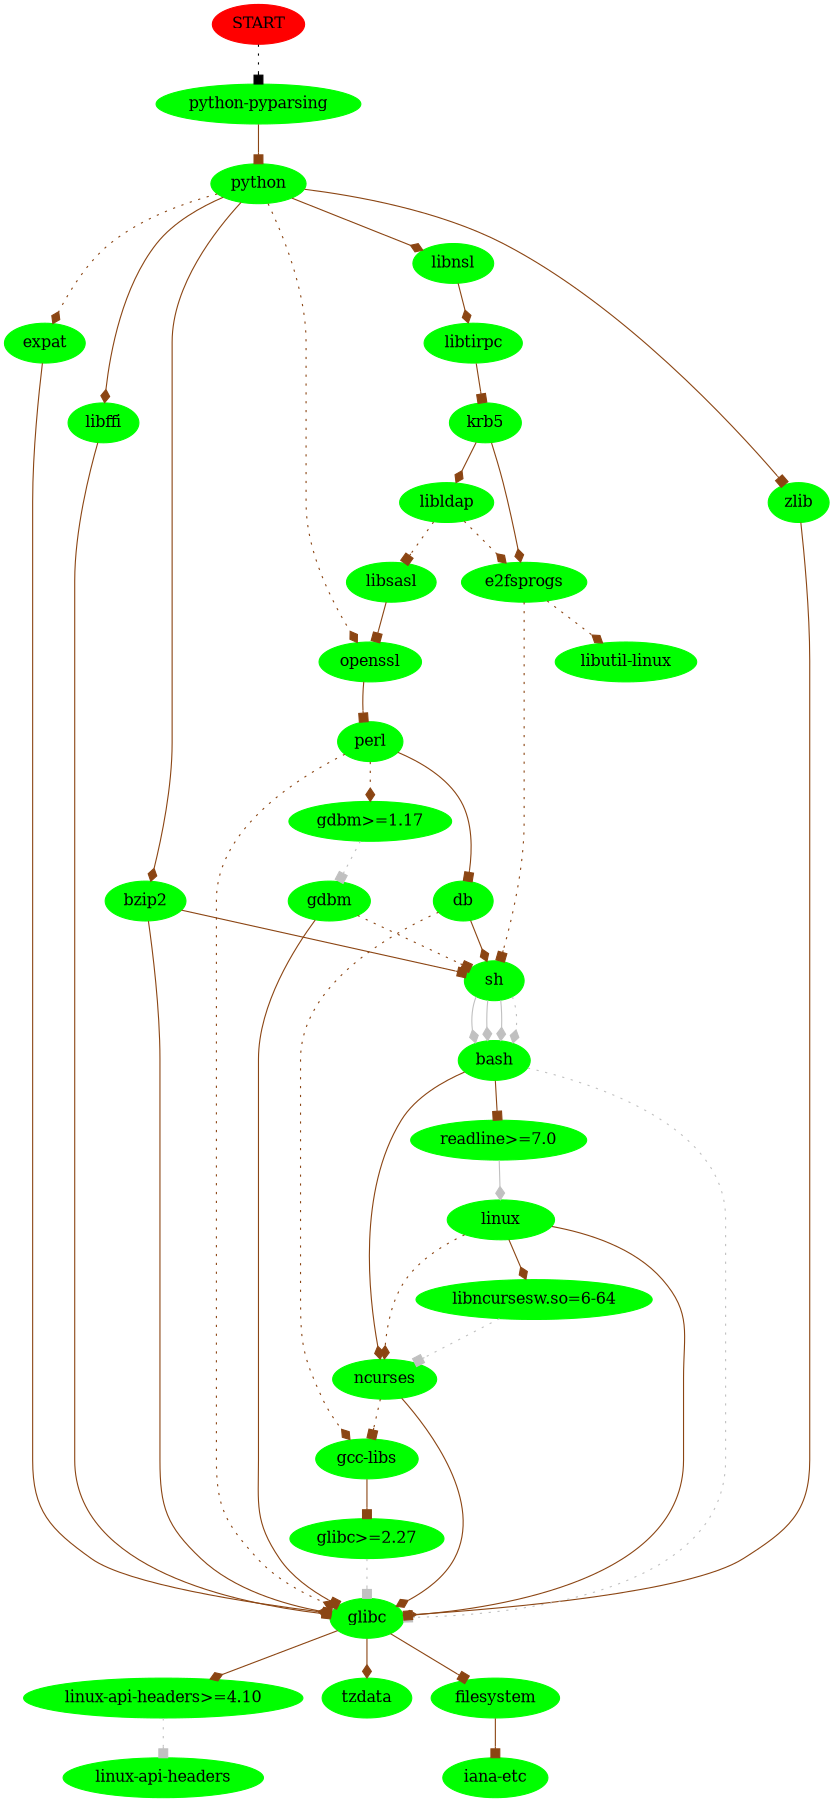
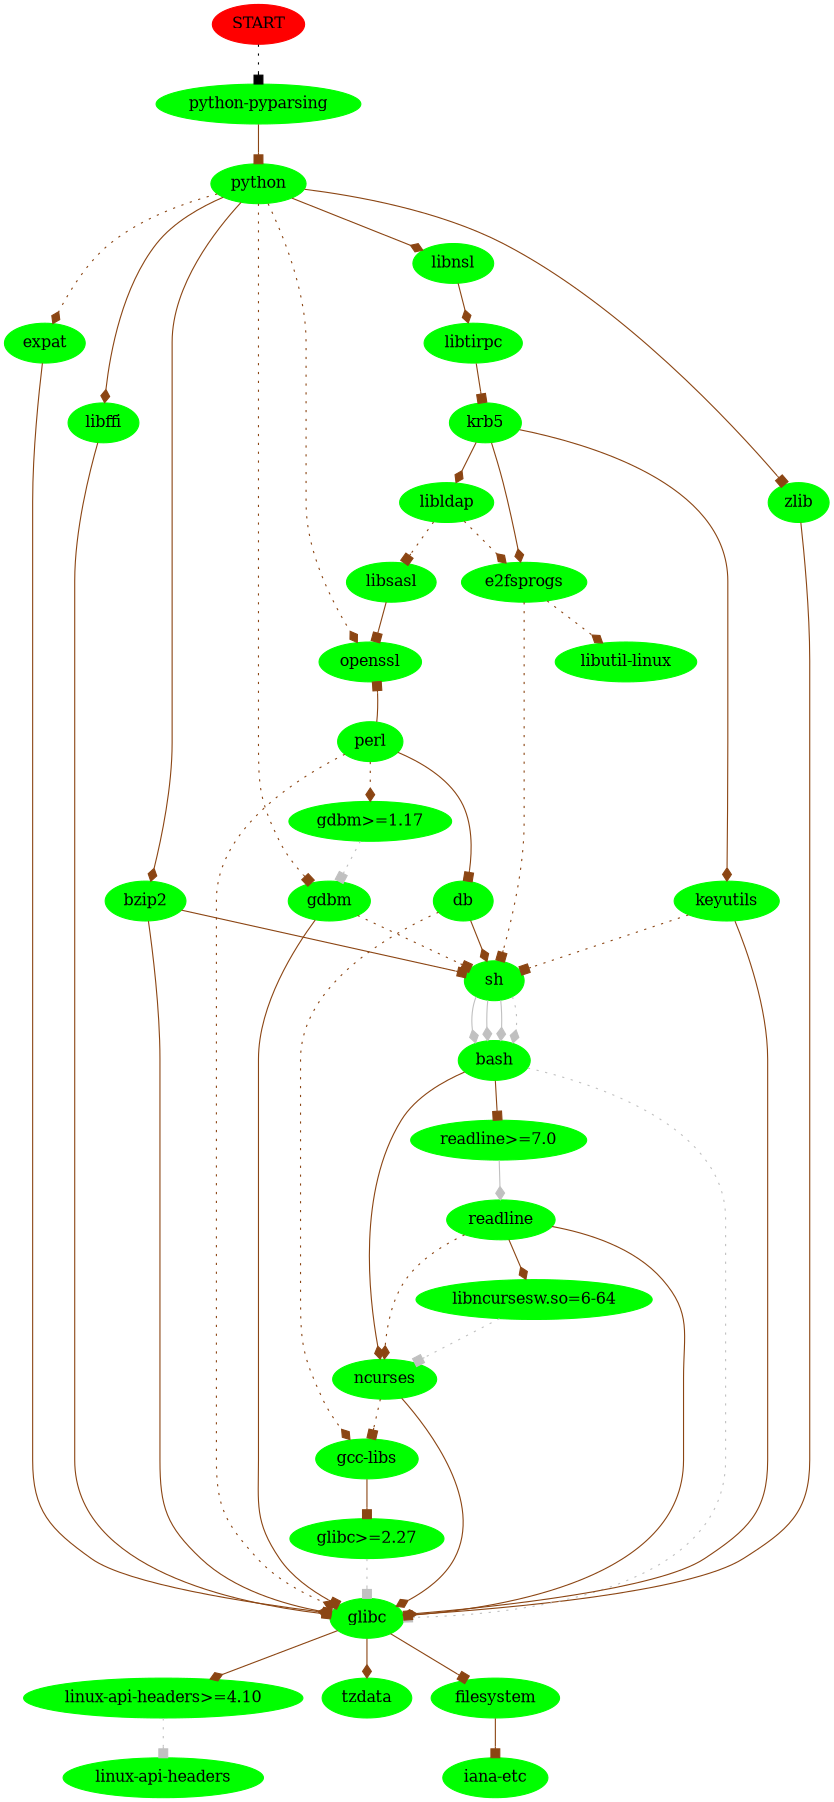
none -> (258, 545)
(363, 696) -> (378, 708)
none -> (727, 901)
(501, 1220) -> (501, 1220)
